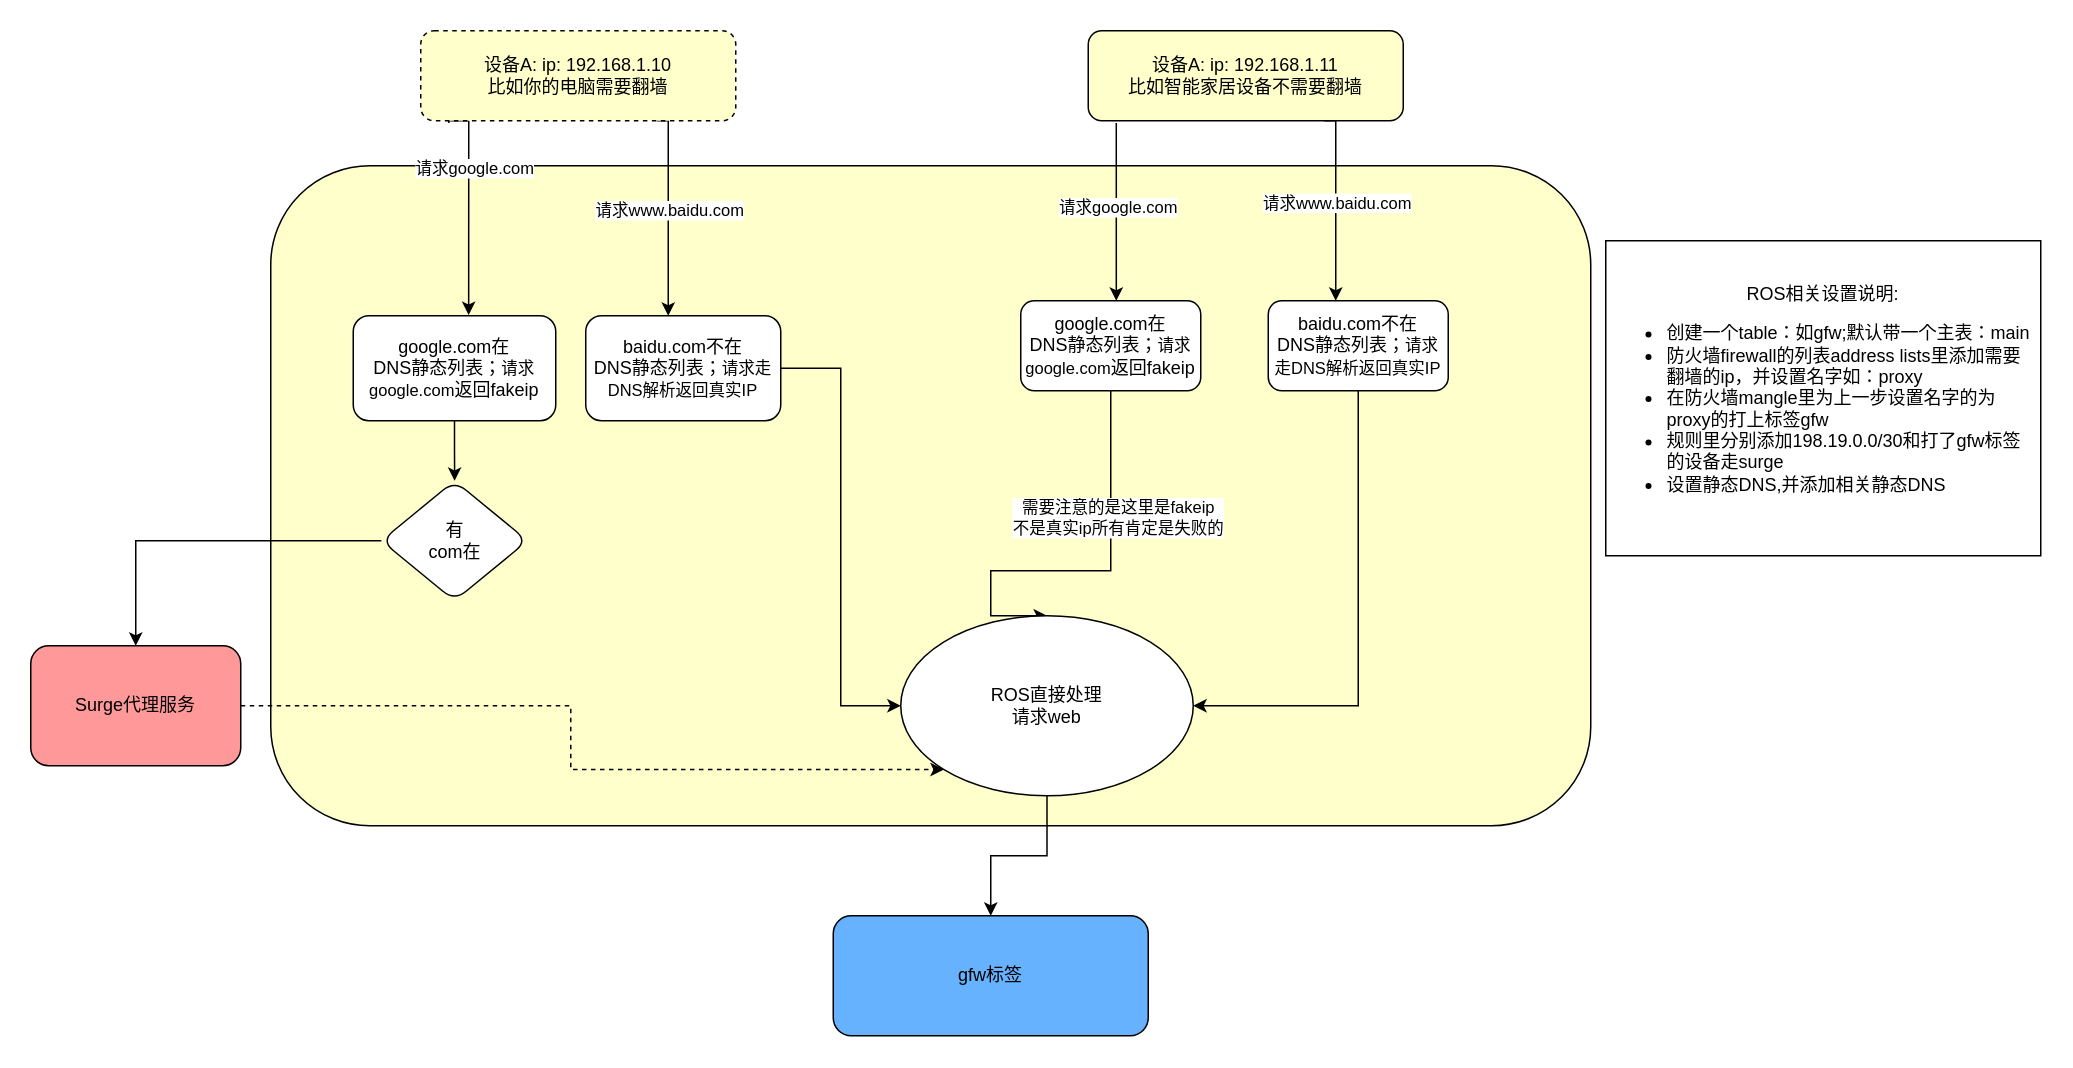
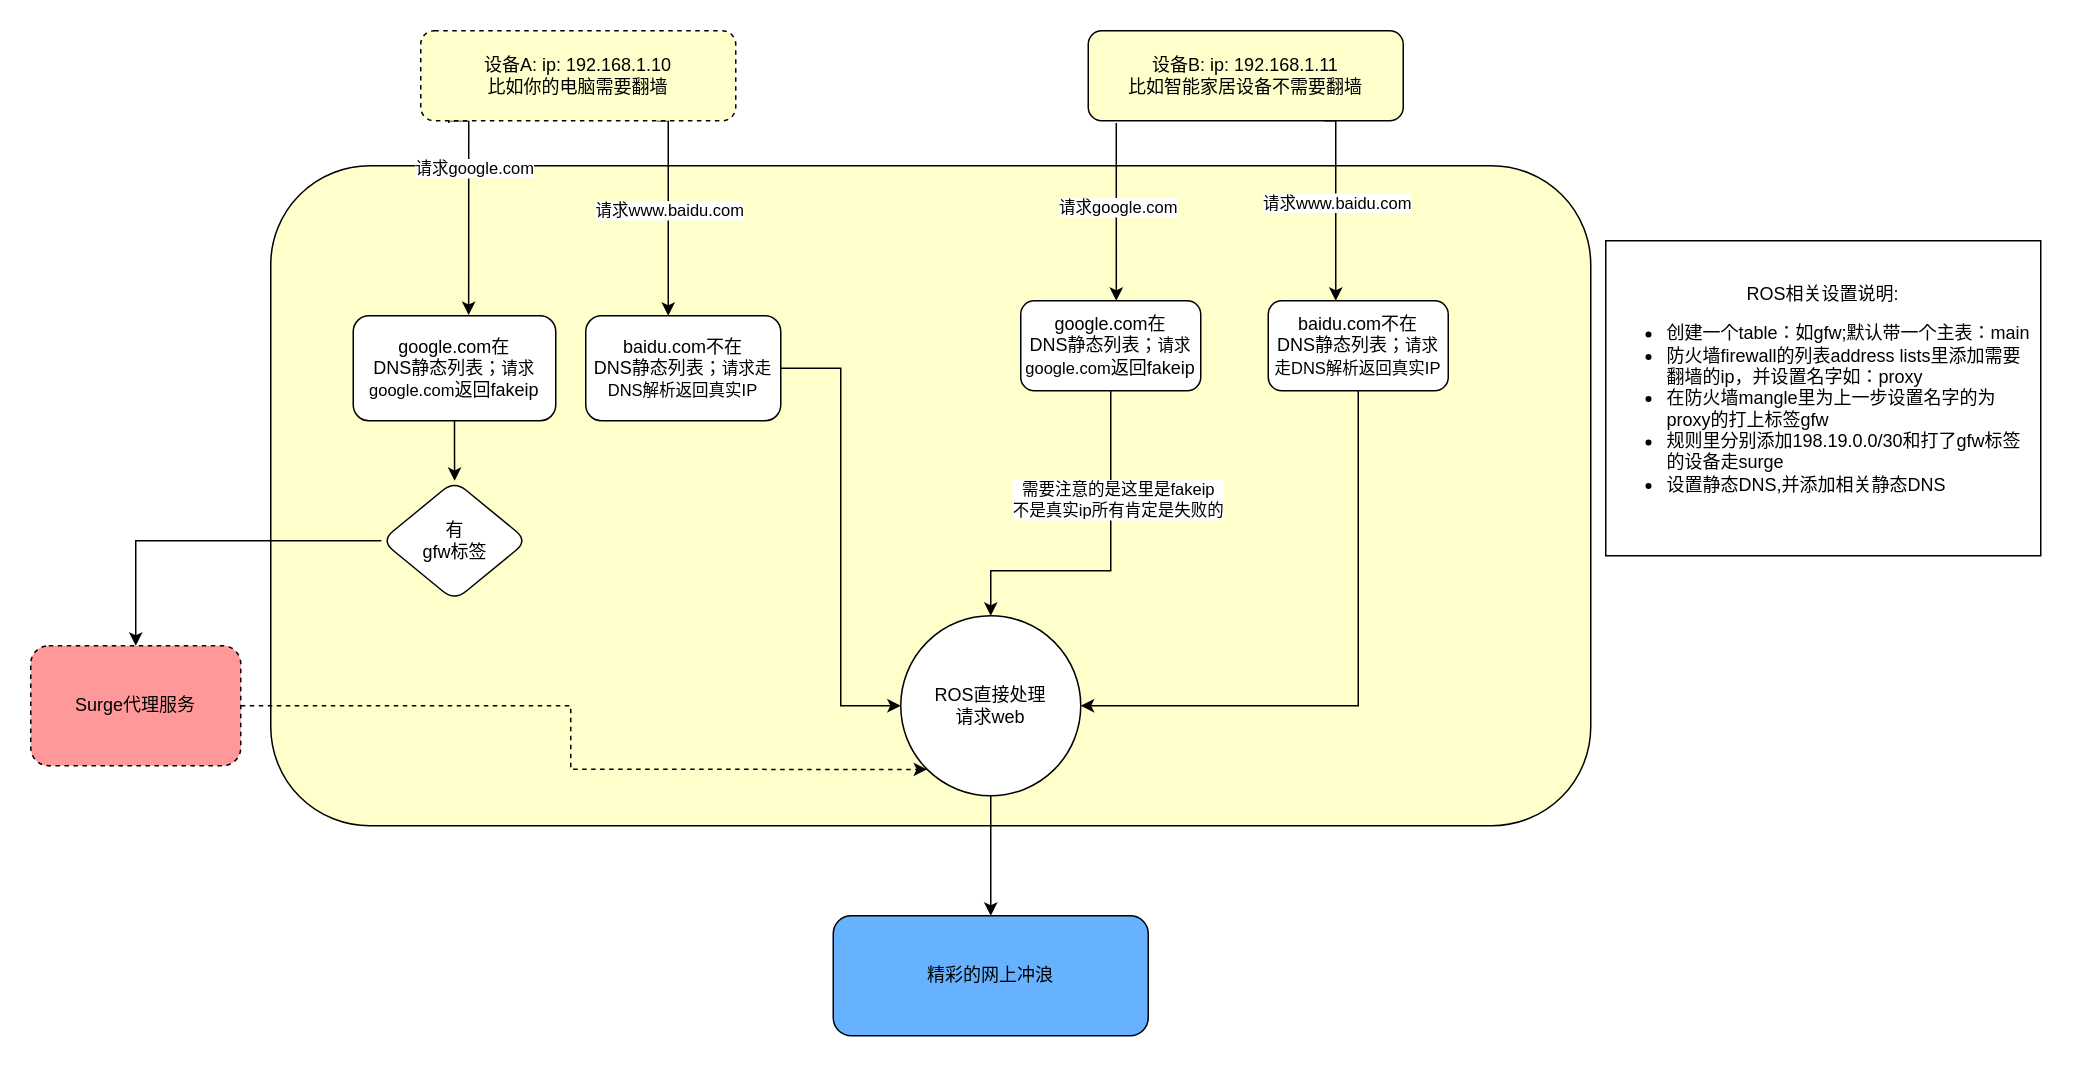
(1246, 76) -> (1246, 76)
(455, 541) -> (455, 541)
(136, 706) -> (136, 706)
(1047, 706) -> (991, 706)
(991, 976) -> (991, 976)
